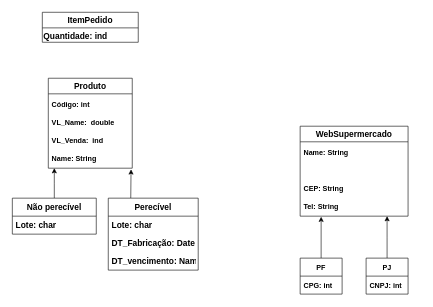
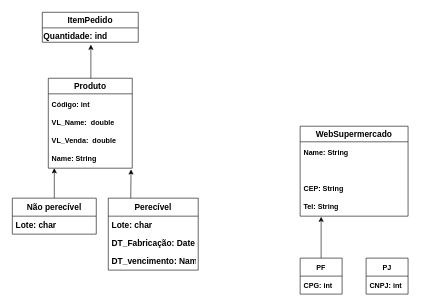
none -> (91, 50)
(77, 140) -> (83, 140)
(387, 221) -> none
